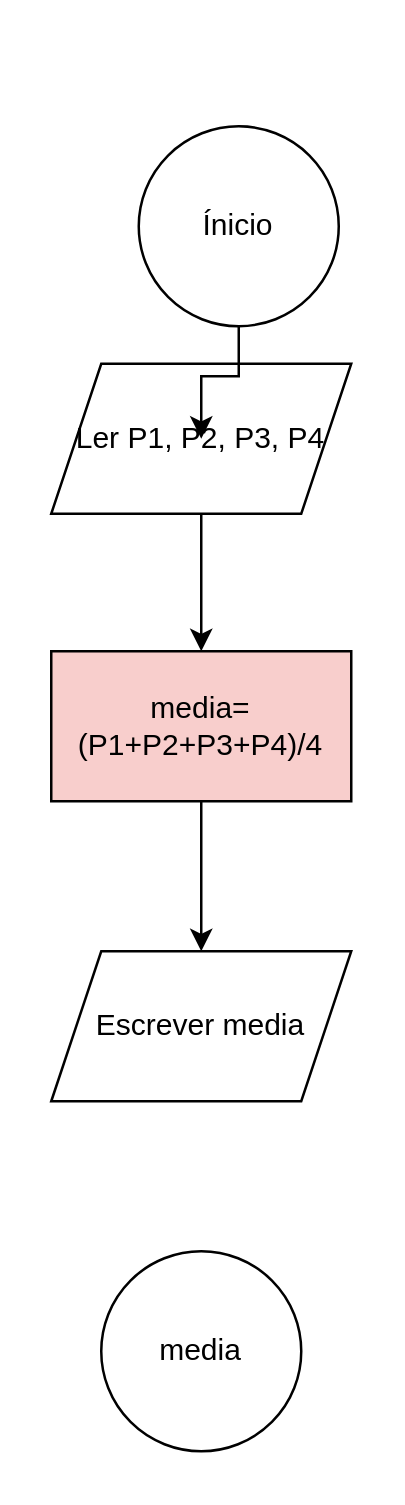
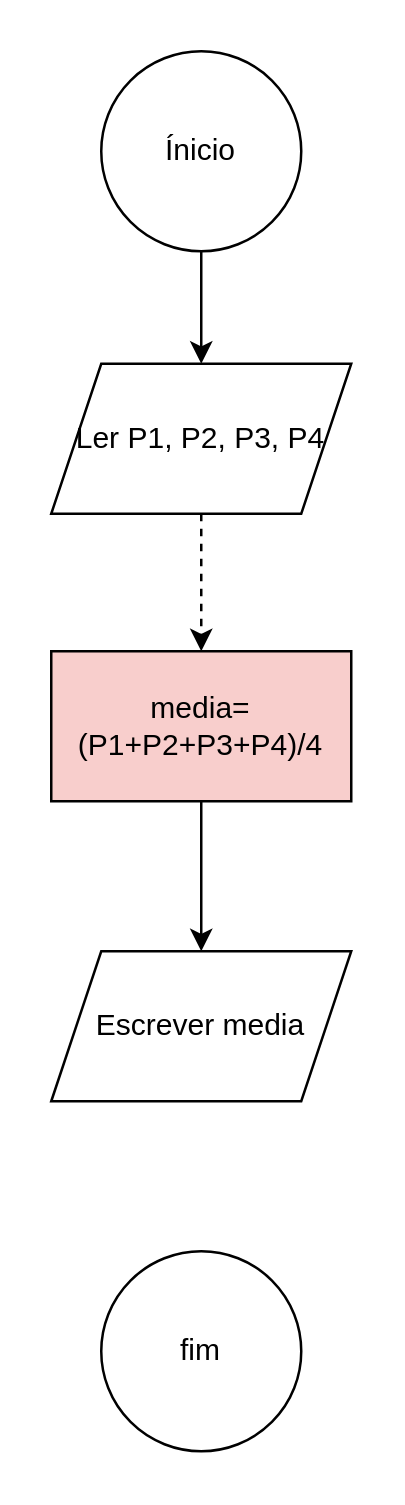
(239, 226) -> (201, 151)
(201, 575) -> (201, 575)
(201, 1351) -> (201, 1351)
